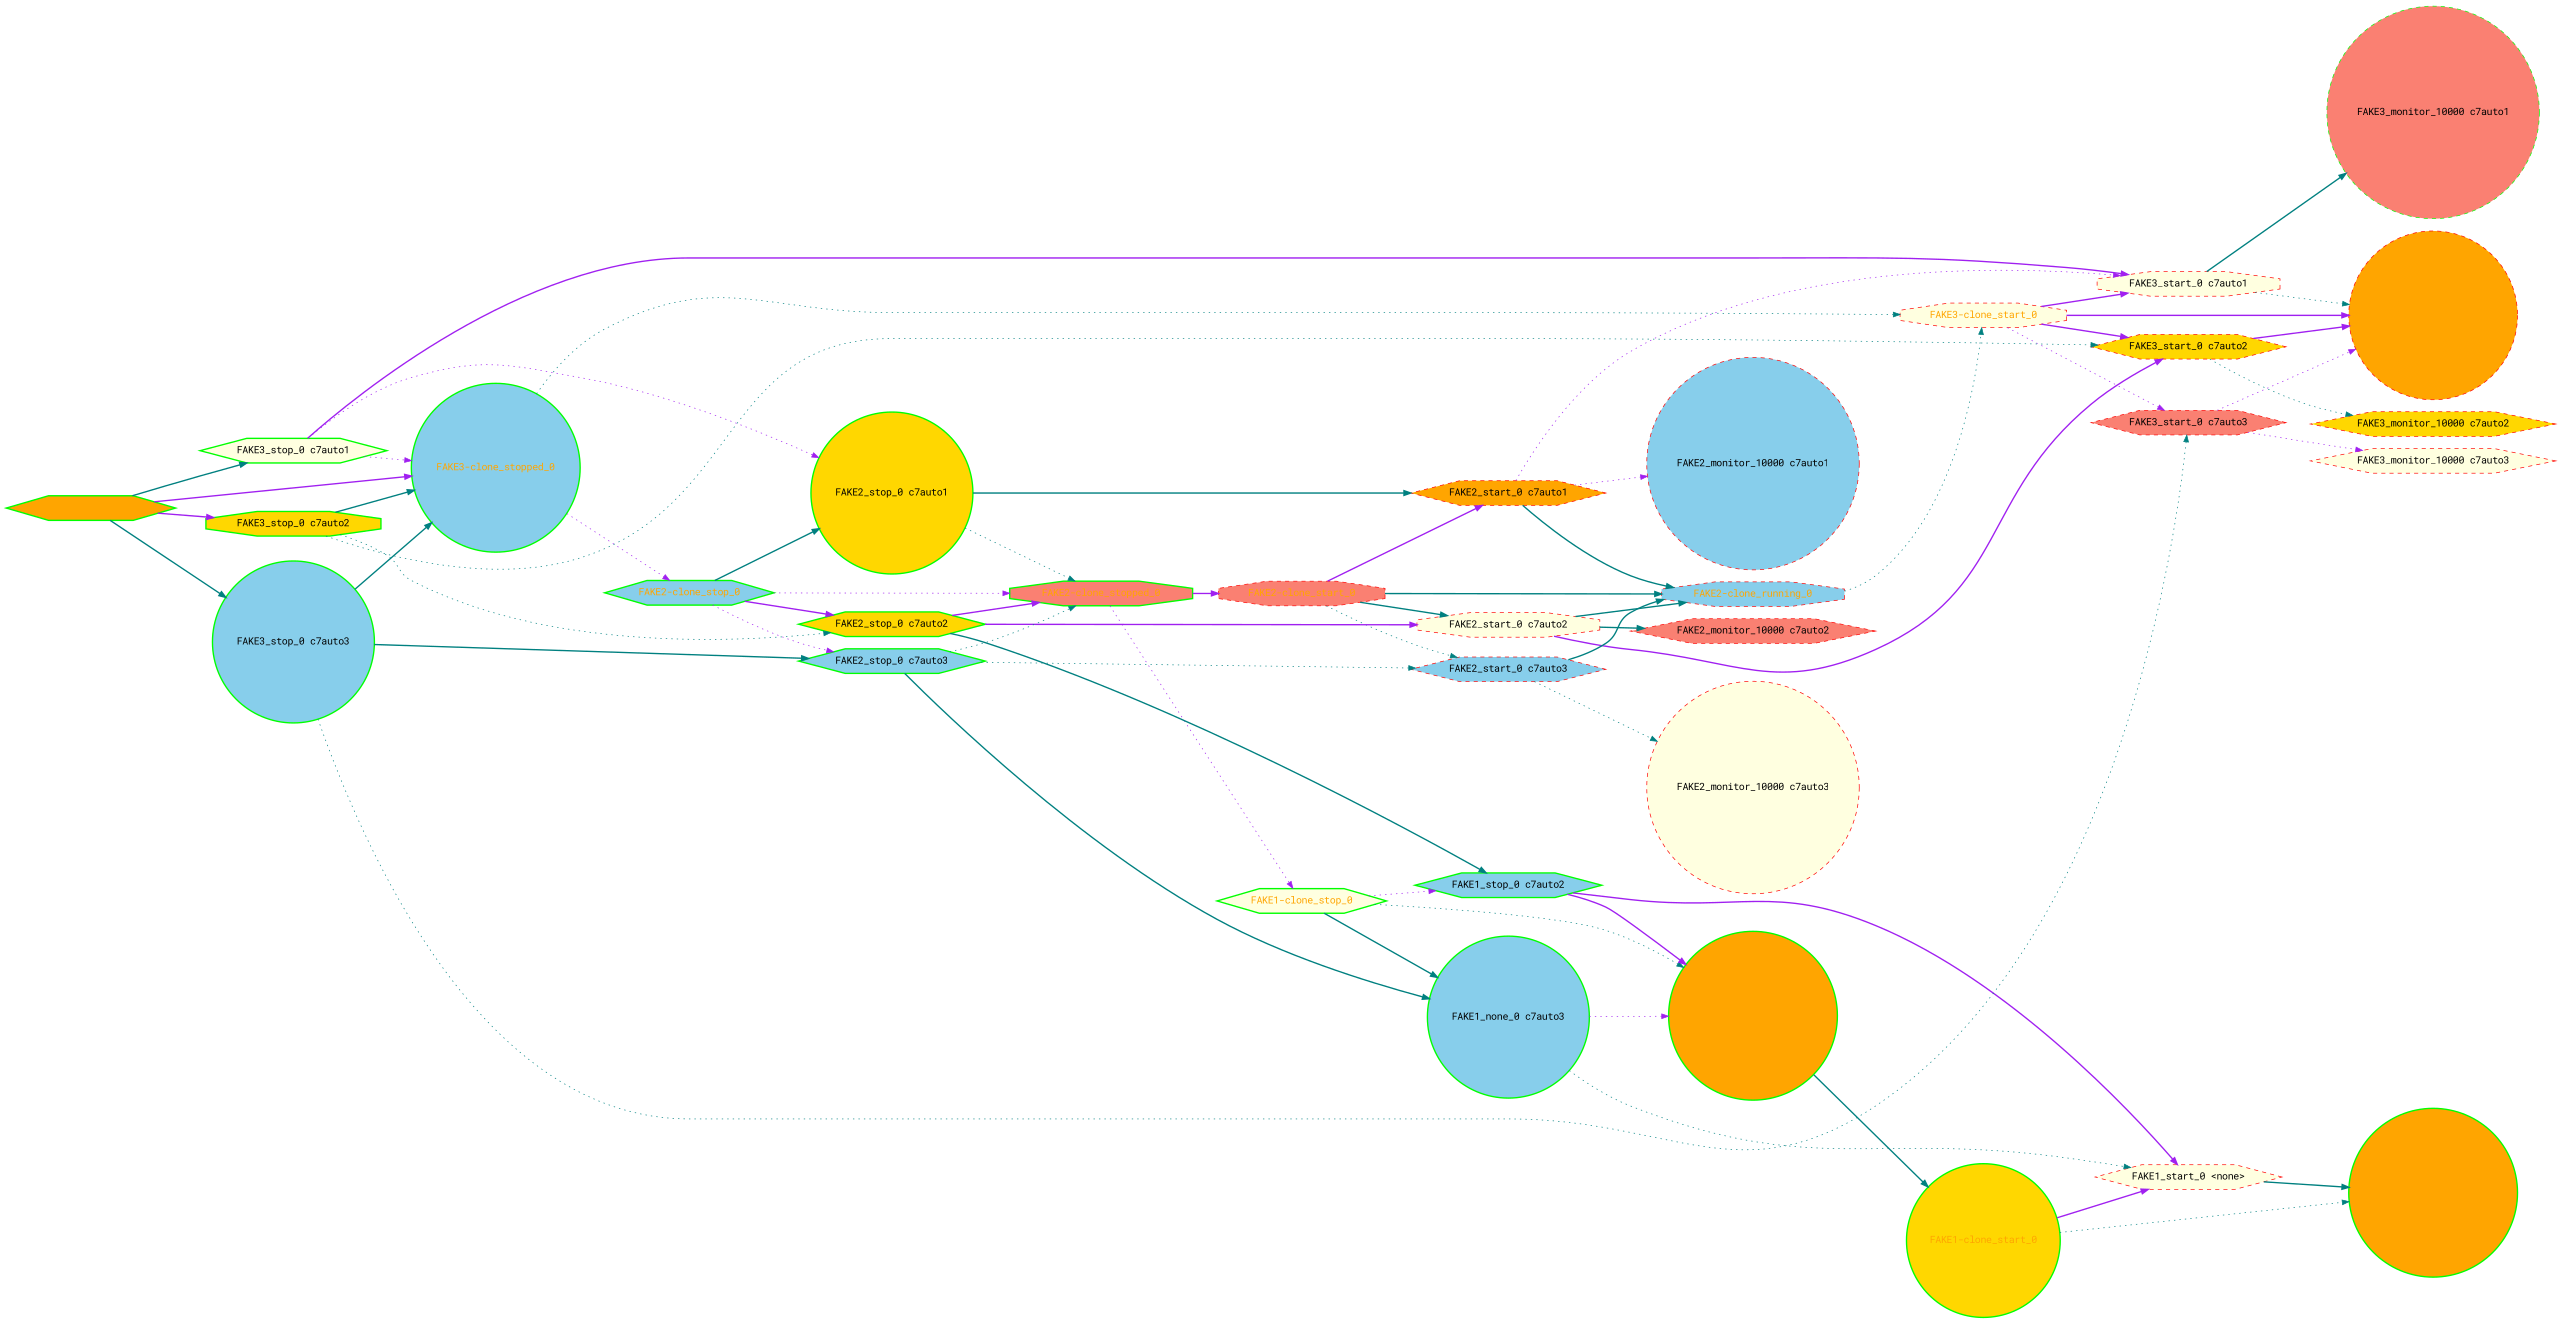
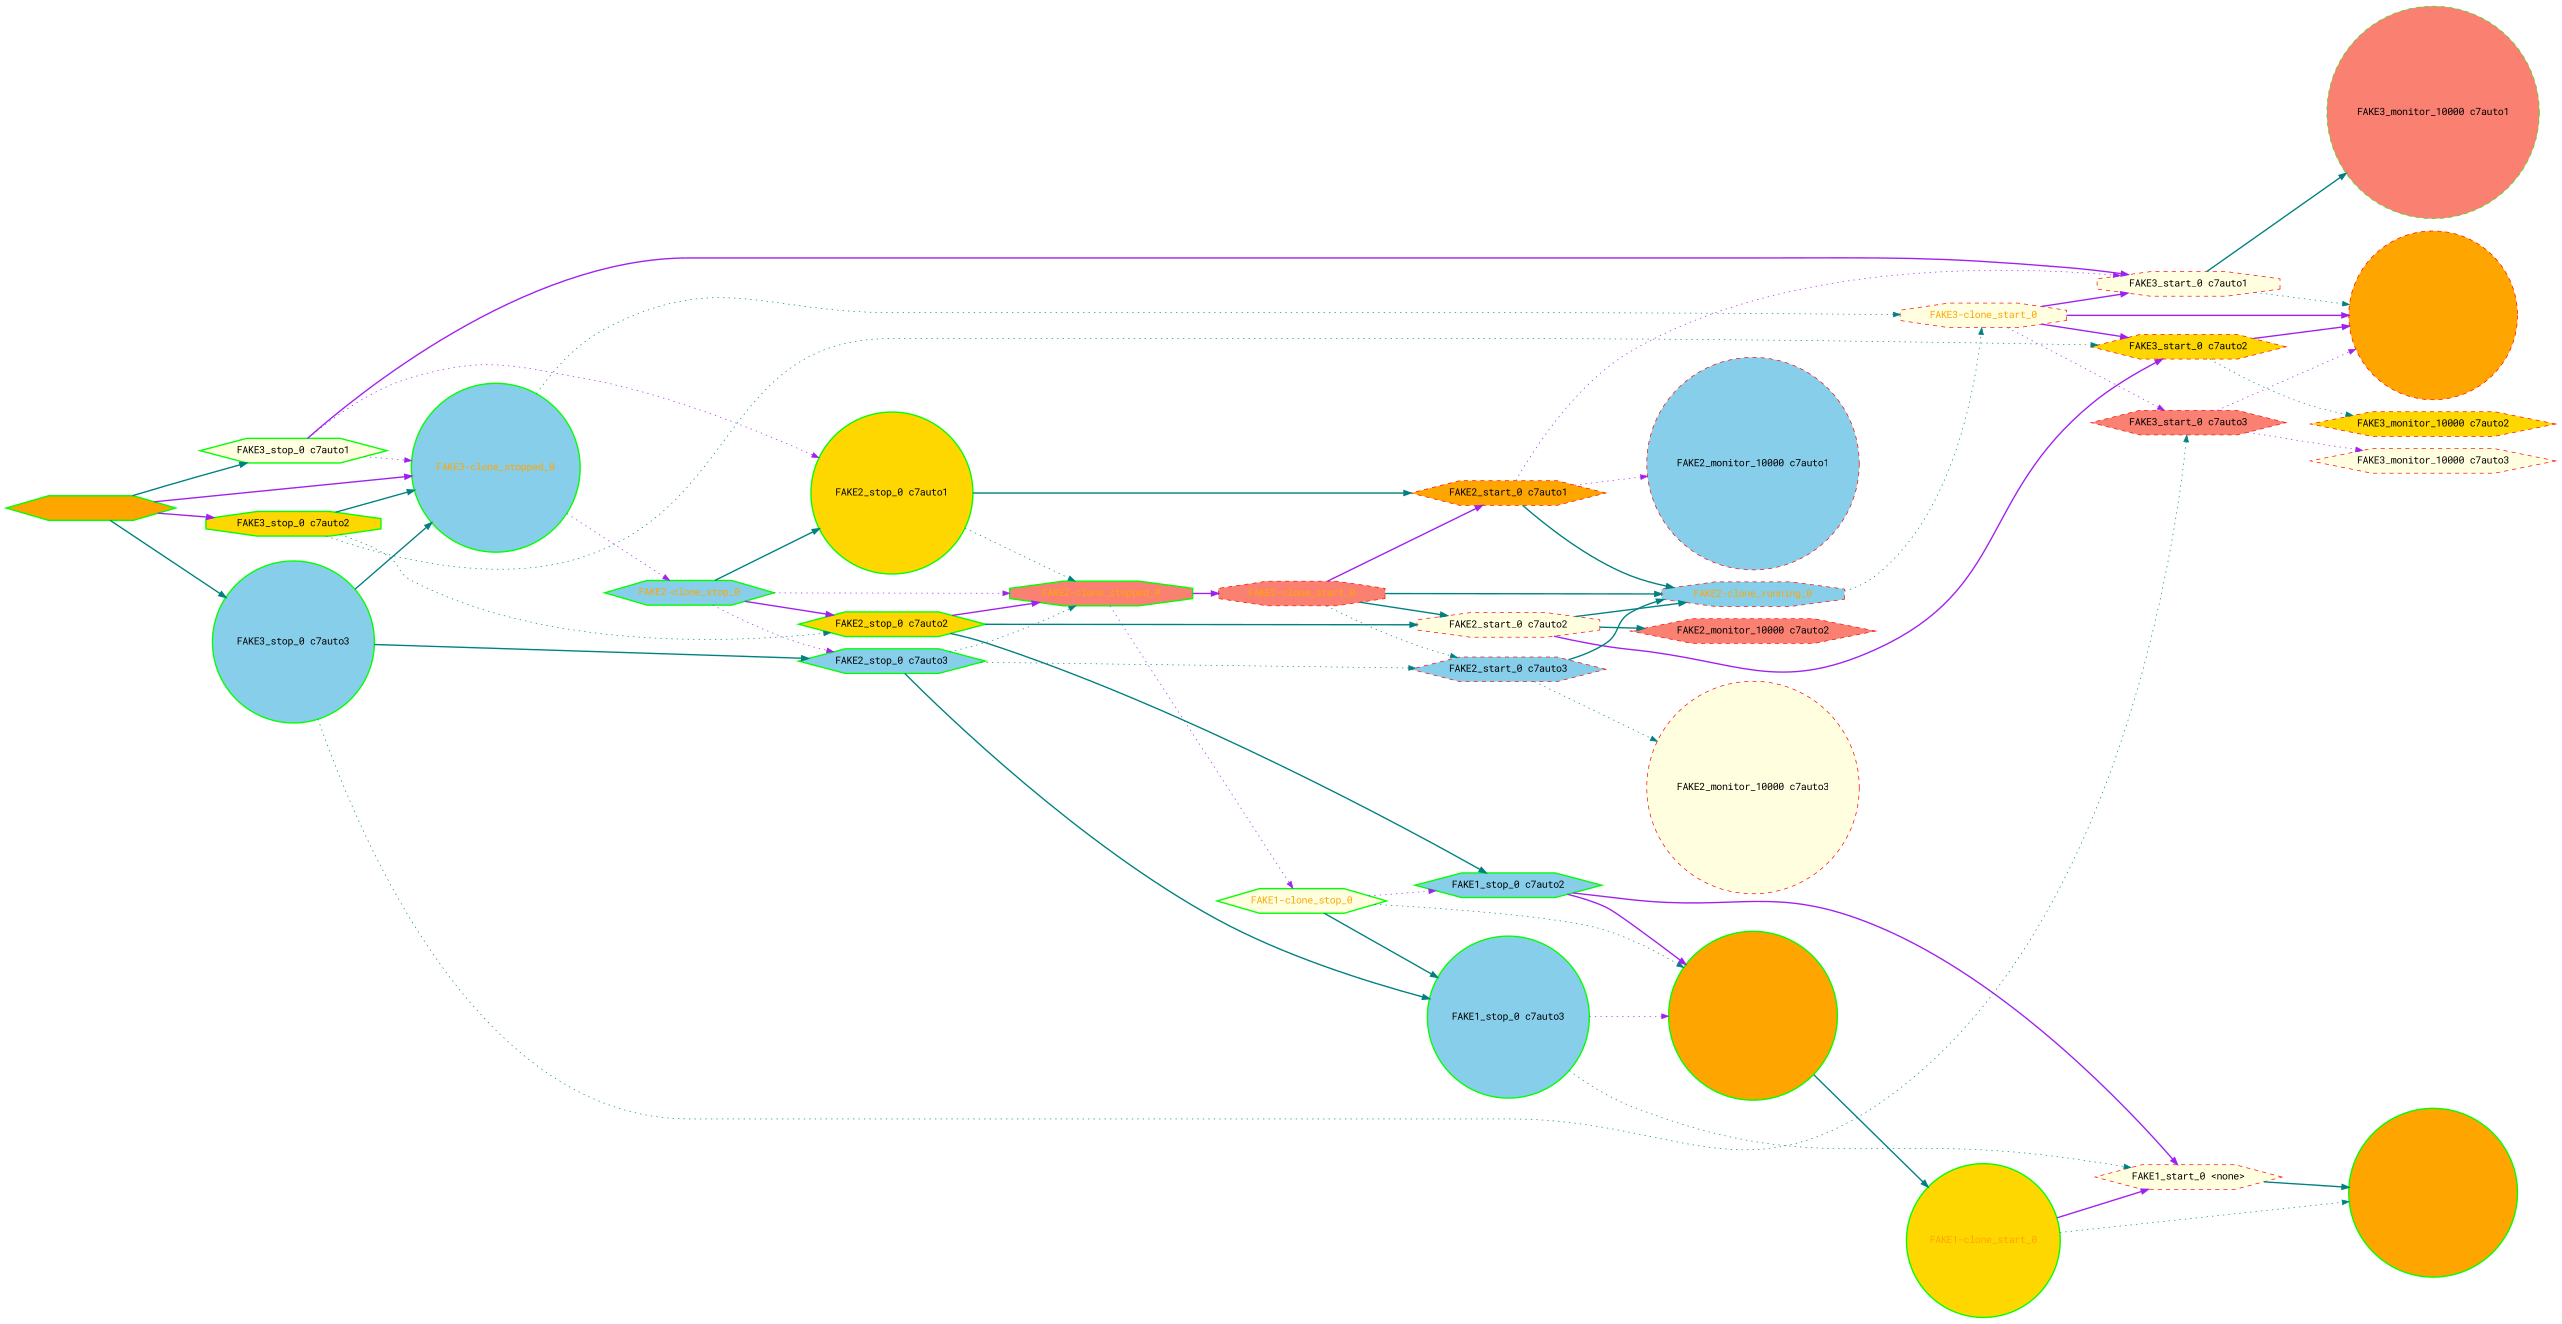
(1198, 625) -> (1198, 625)
(1508, 1017) -> (1508, 1017)
